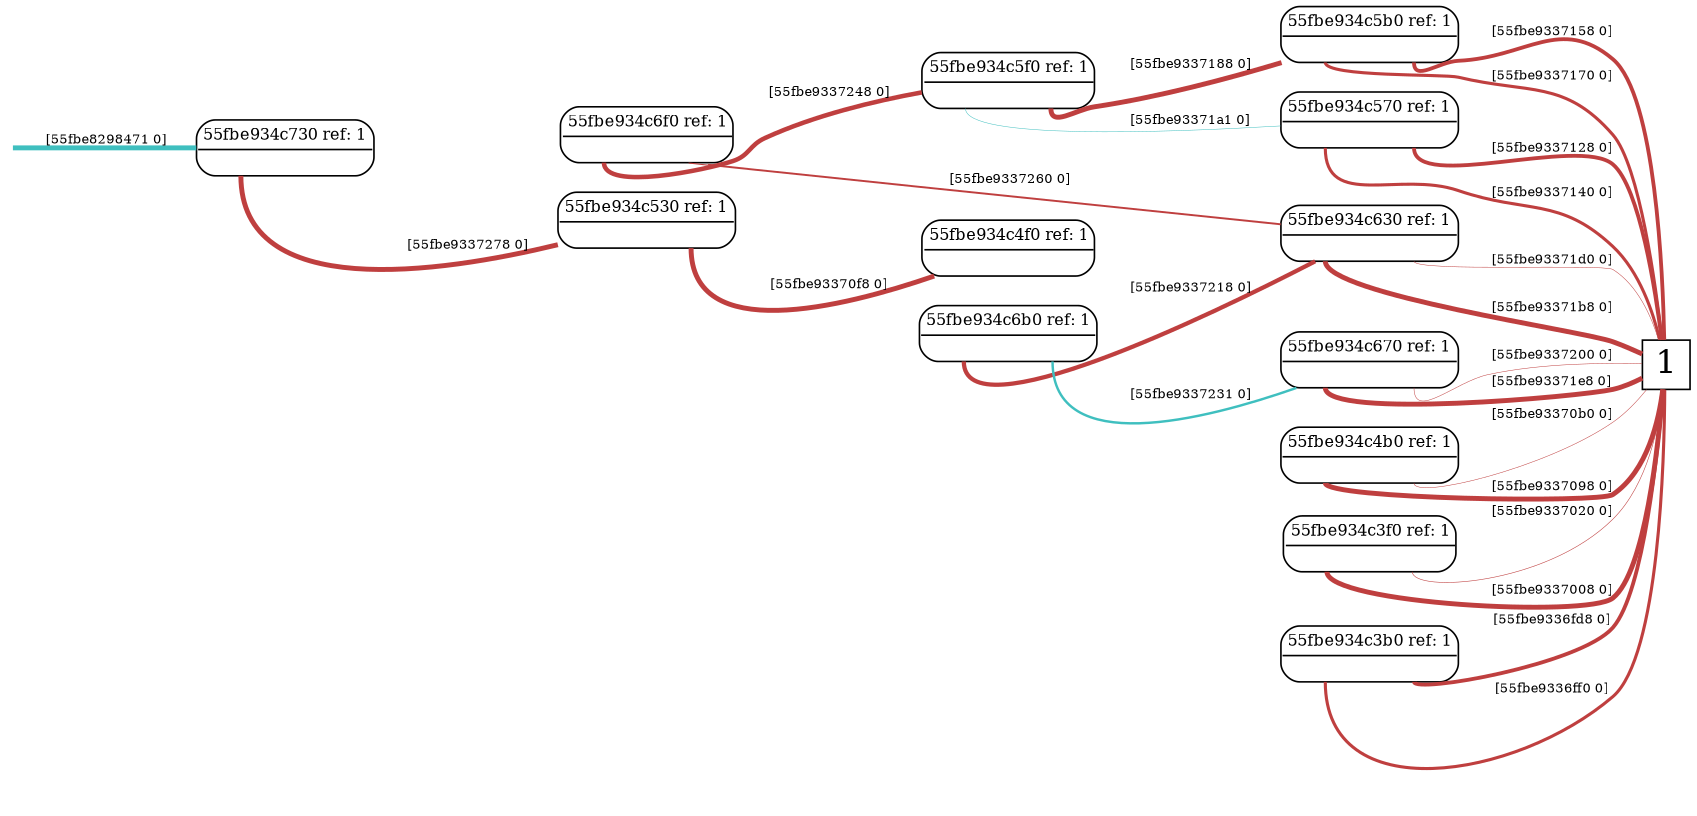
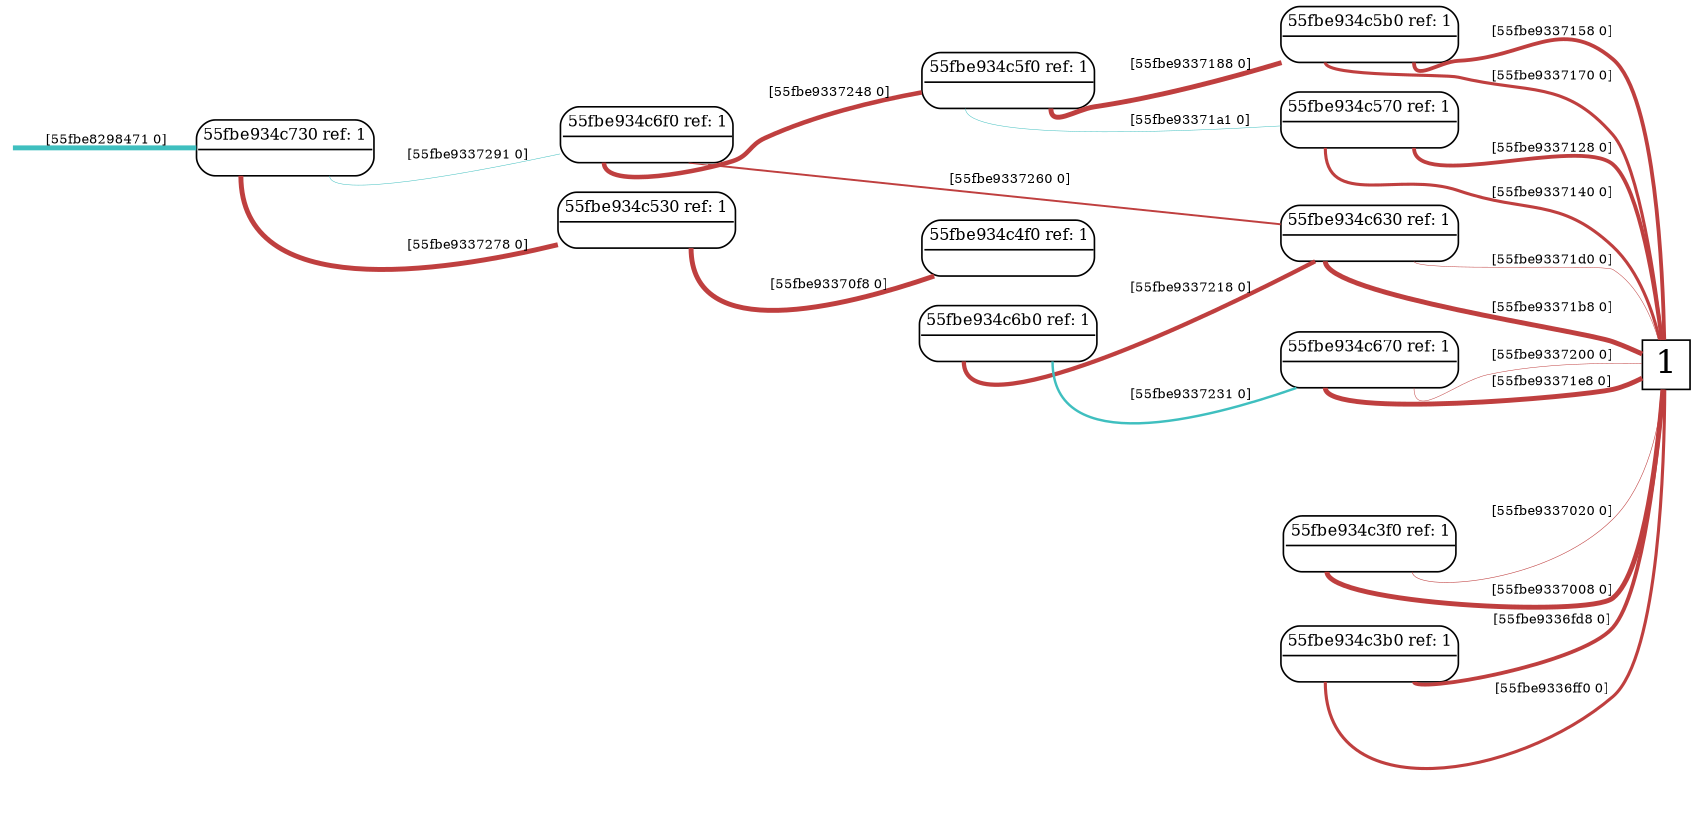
none -> (444, 176)
(1370, 455) -> none
